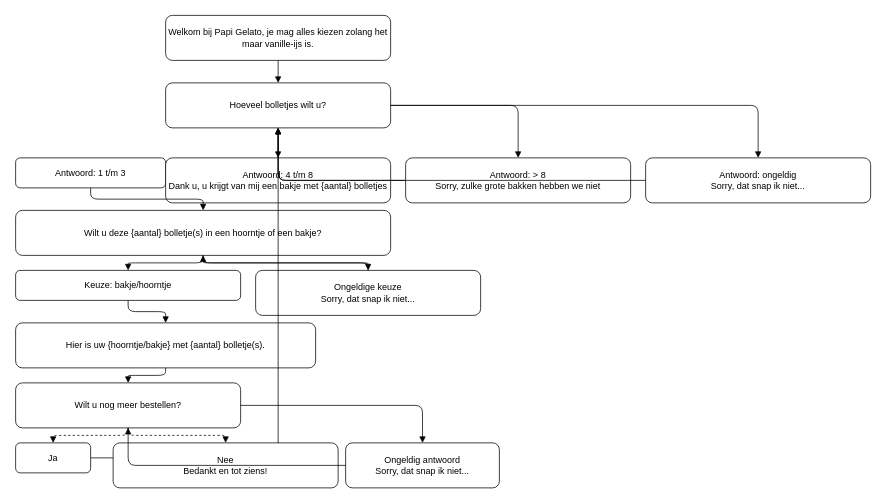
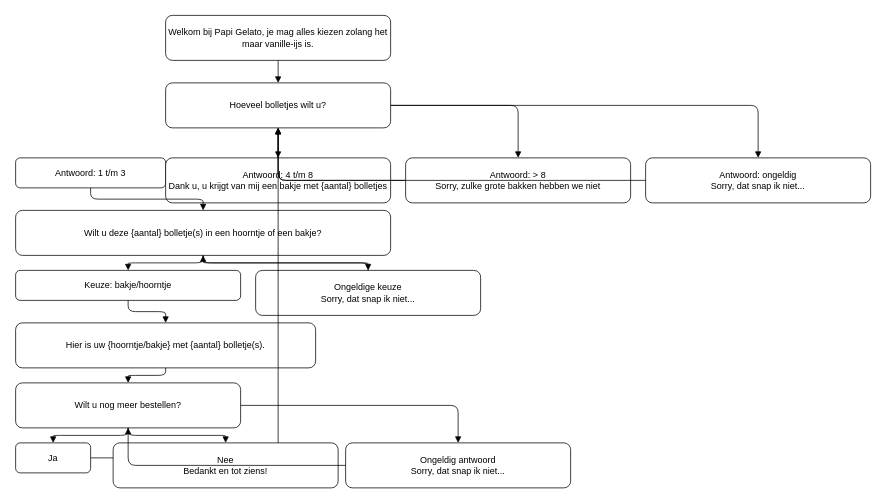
(87, 435) -> (87, 435)
(179, 435) -> (179, 435)
(422, 465) -> (458, 465)
